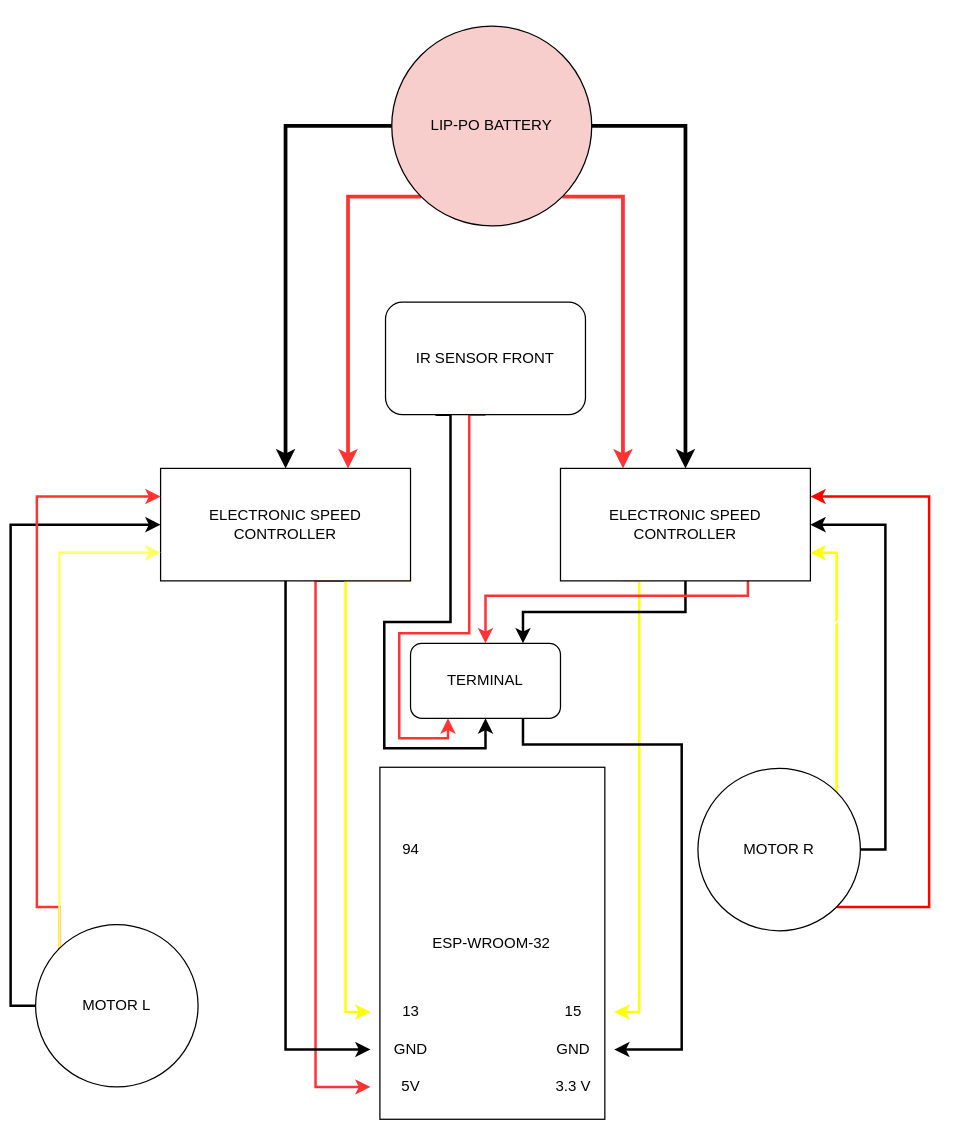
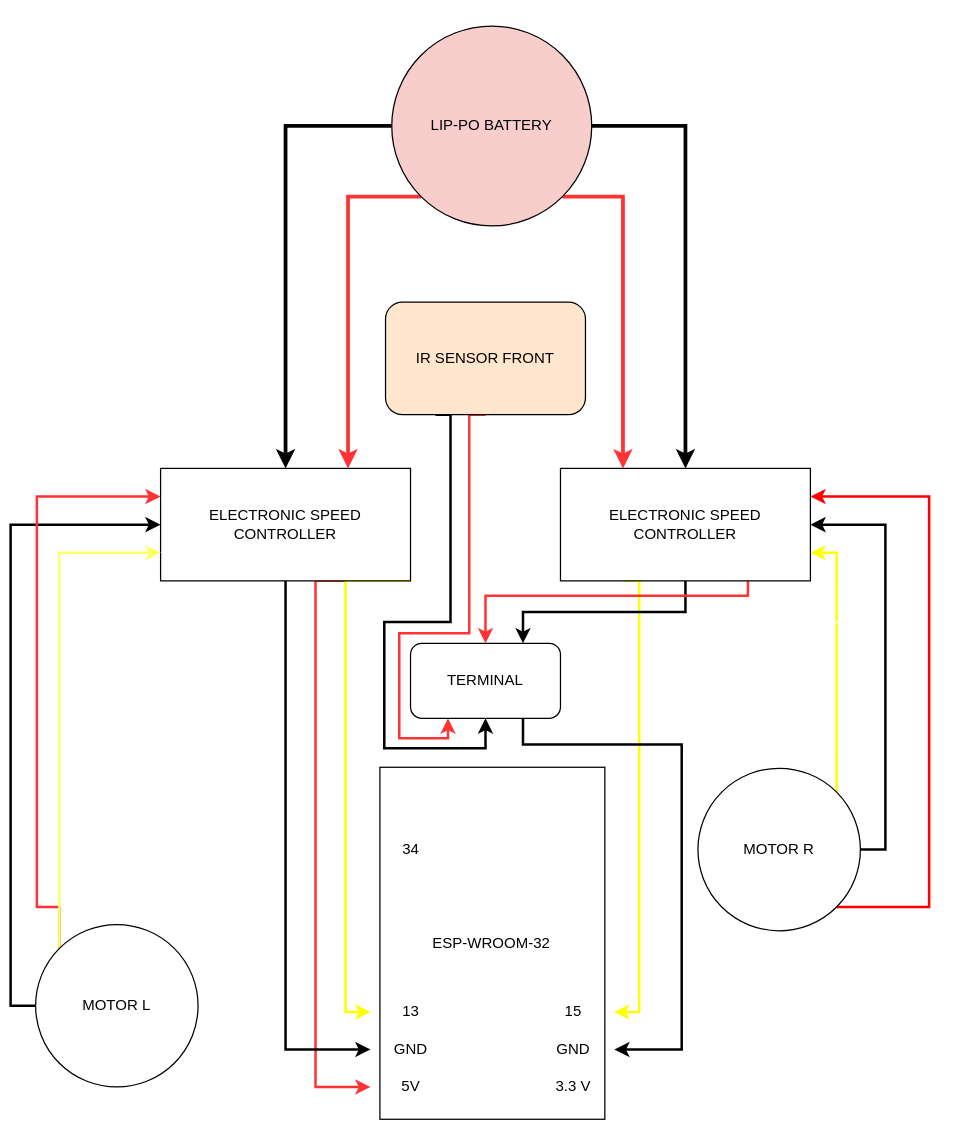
(486, 358) -> (486, 358)
(411, 849) -> (411, 849)
